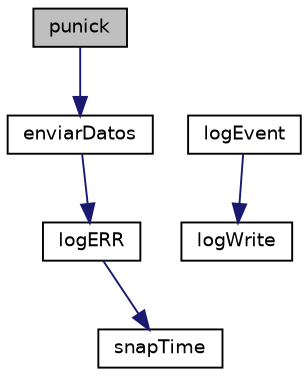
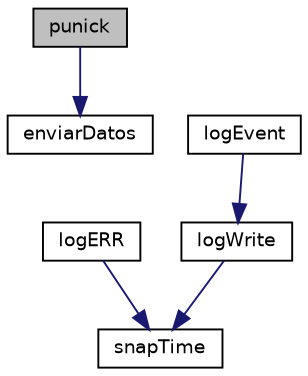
(85, 179) -> none
none -> (204, 287)
